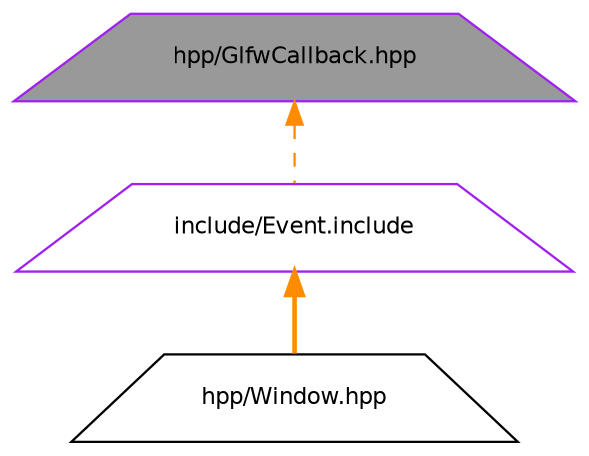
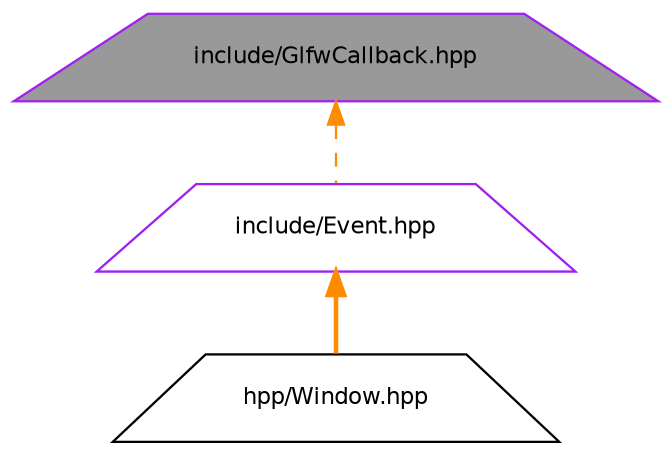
(295, 58) -> (336, 58)
(295, 228) -> (336, 228)
